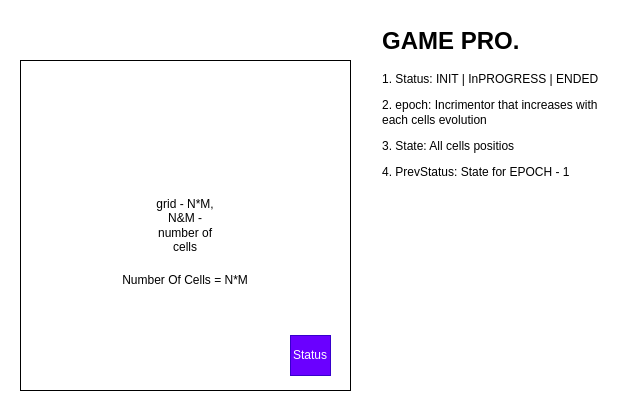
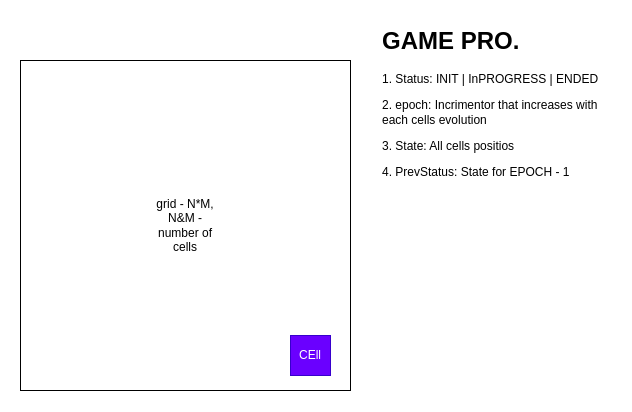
(186, 281) -> none
(311, 356) -> (311, 356)
